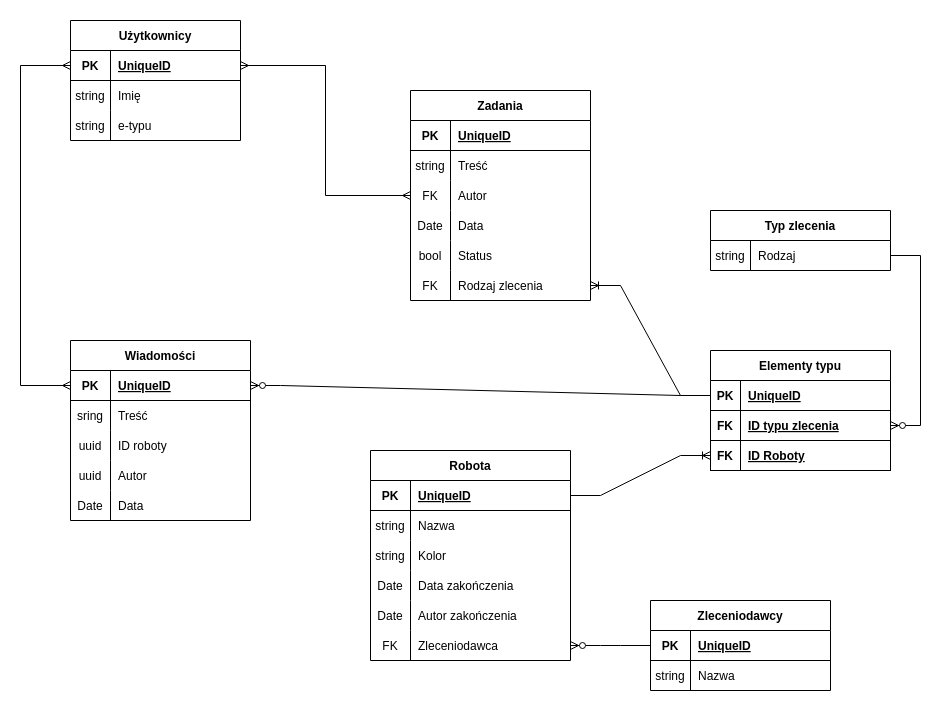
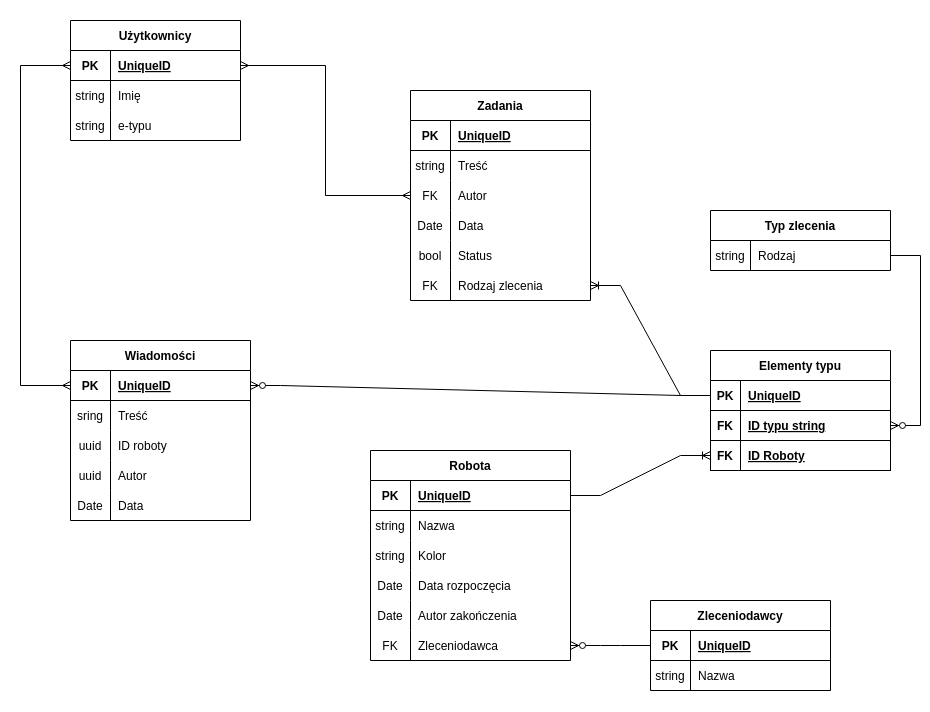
(796, 426) -> (790, 426)
(469, 586) -> (469, 586)
